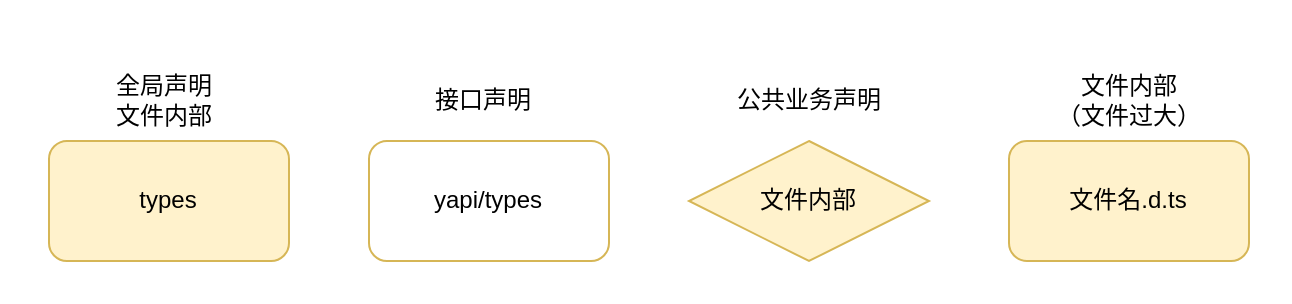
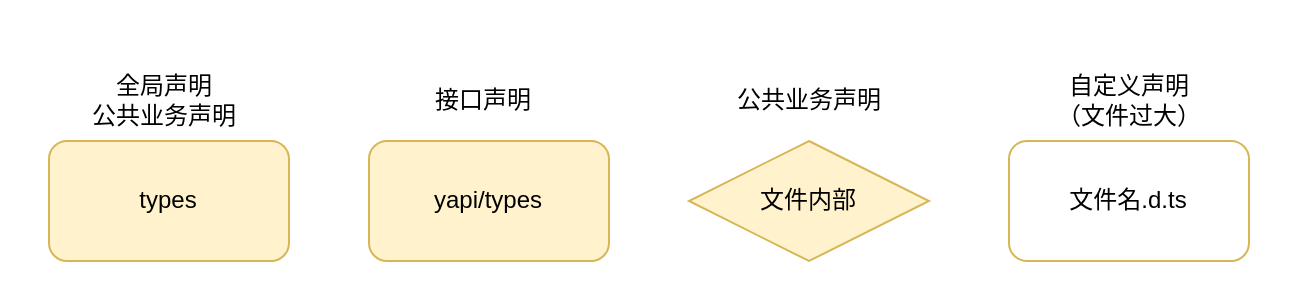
(165, 101) -> (165, 101)
(1130, 101) -> (1130, 101)
(489, 201) -> (489, 201)
(1129, 201) -> (1129, 201)
